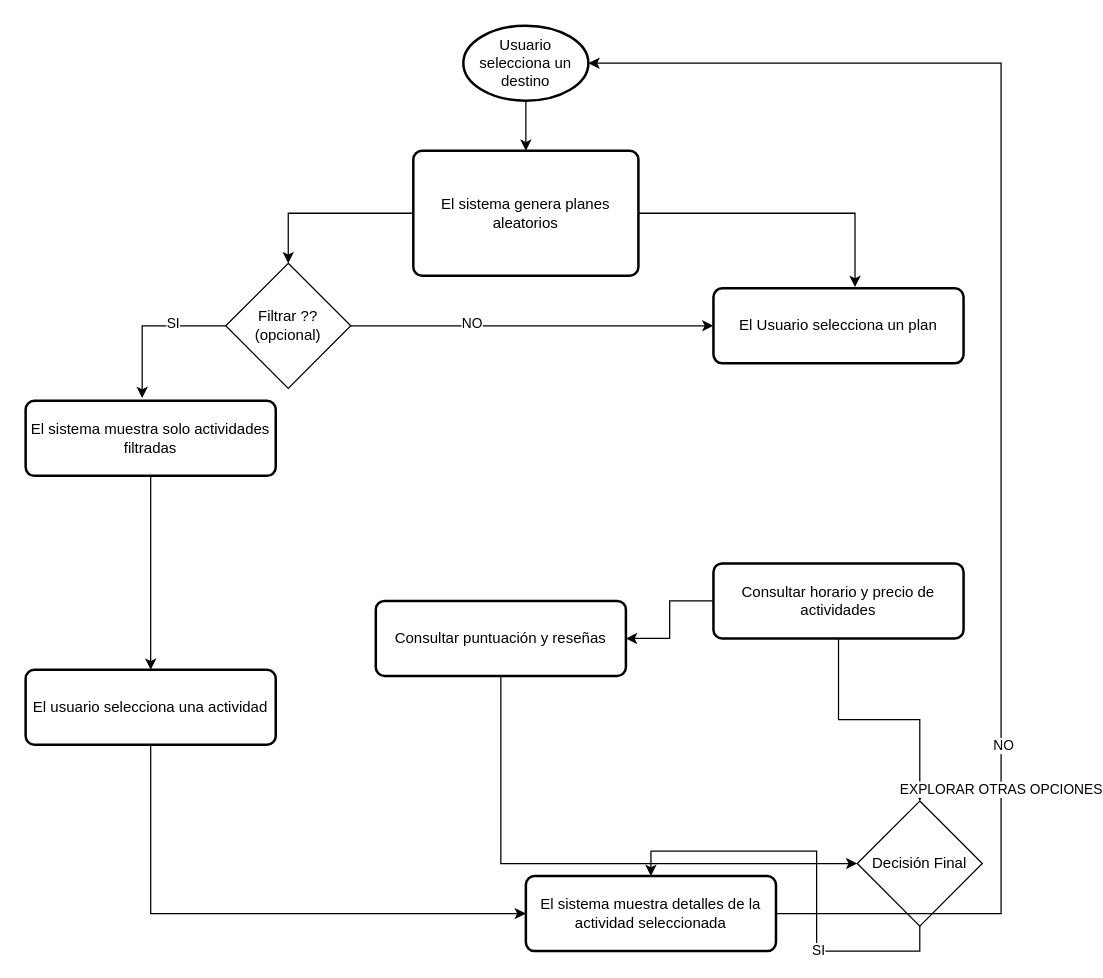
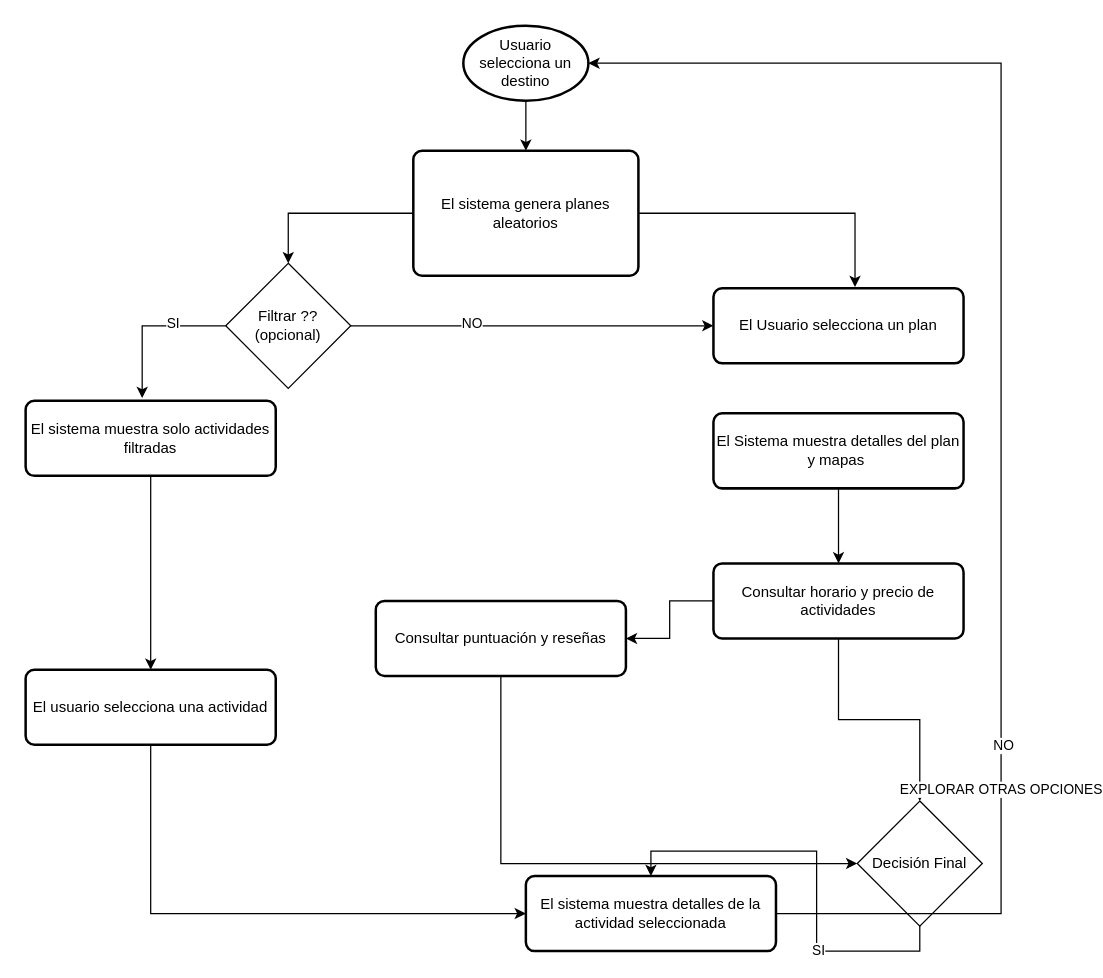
none -> (838, 451)
none -> (838, 521)
